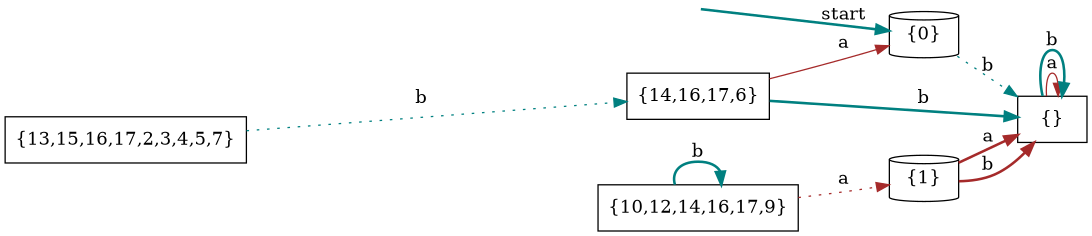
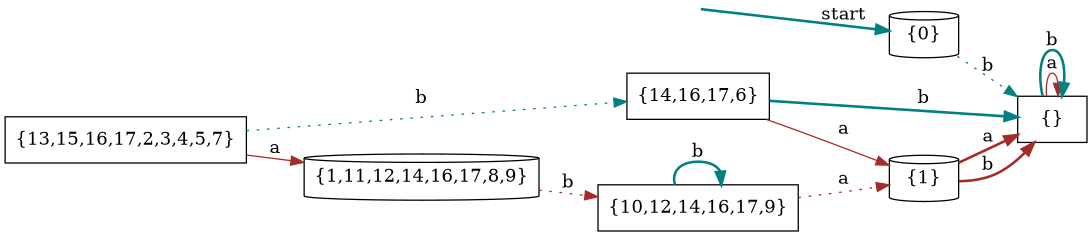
(823, 65) -> (822, 140)
none -> (422, 177)
